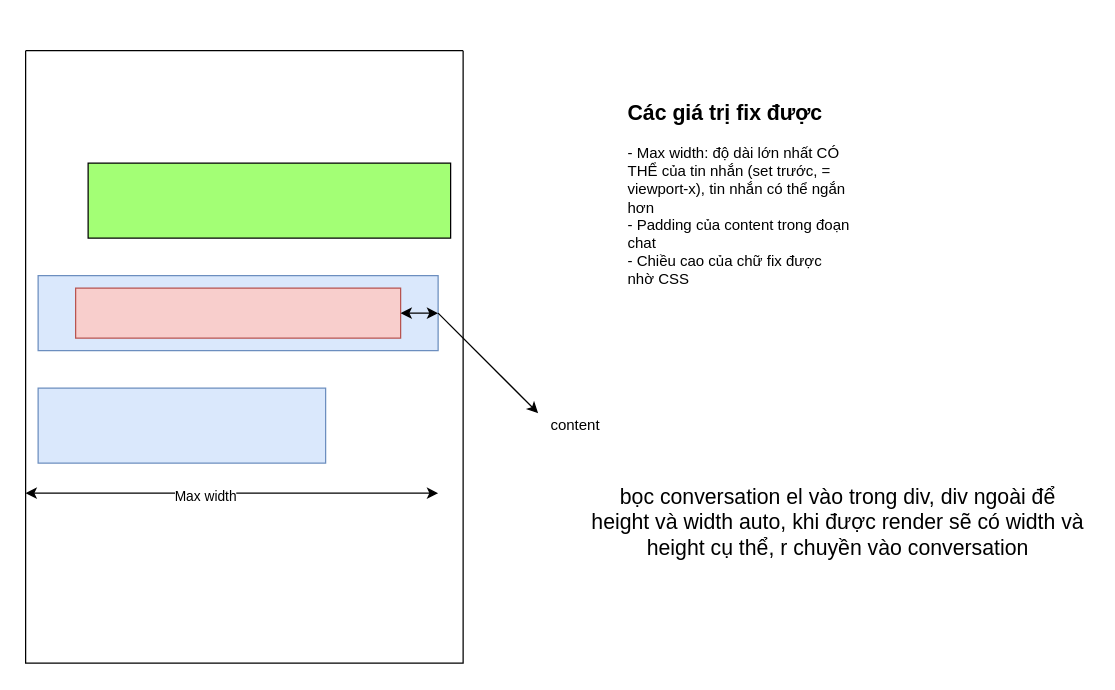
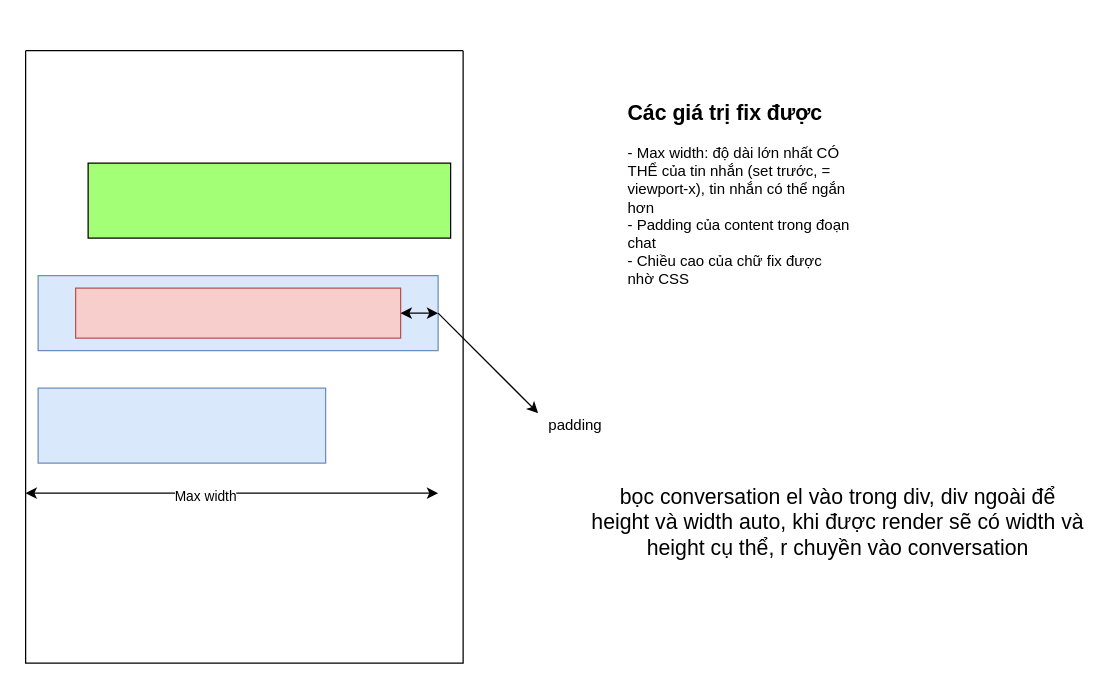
(576, 426) -> (576, 426)
